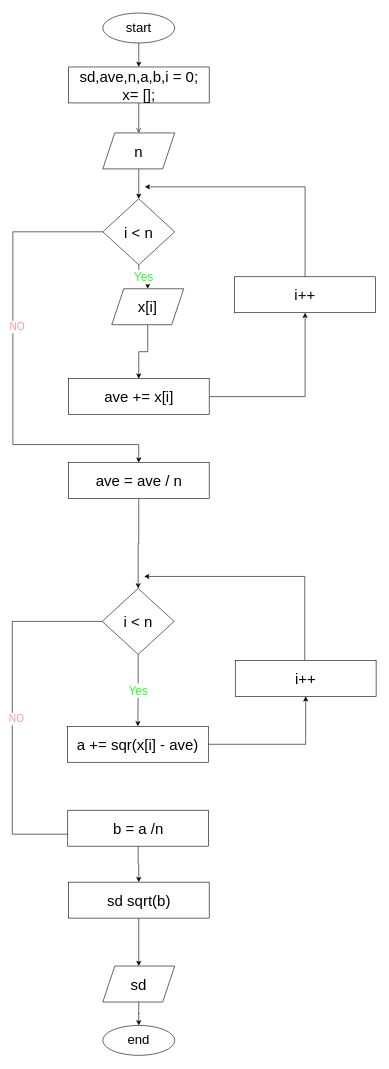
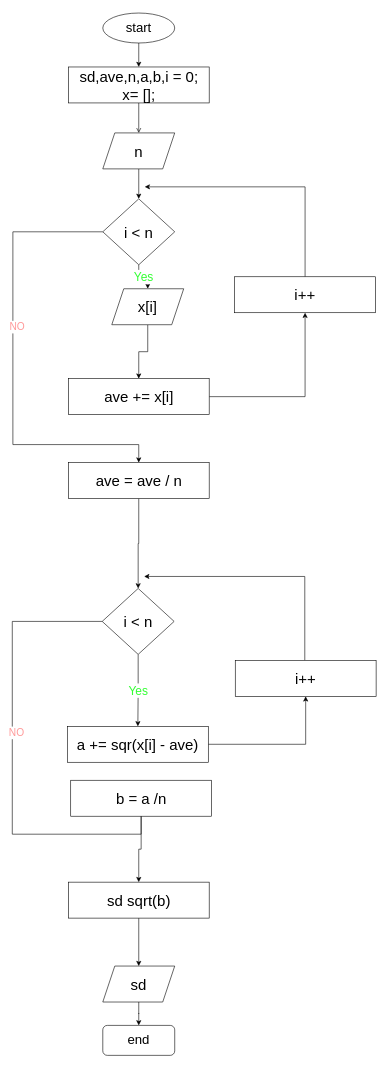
(138, 828) -> (141, 798)
(139, 1041) -> (139, 1041)
